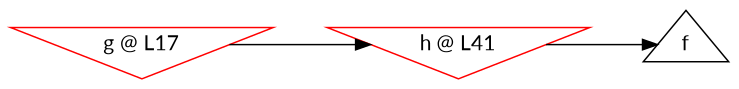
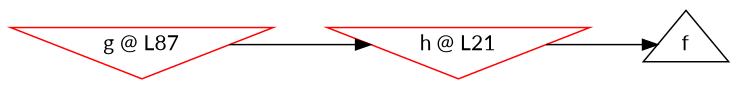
(142, 45) -> (142, 45)
(458, 45) -> (458, 45)
